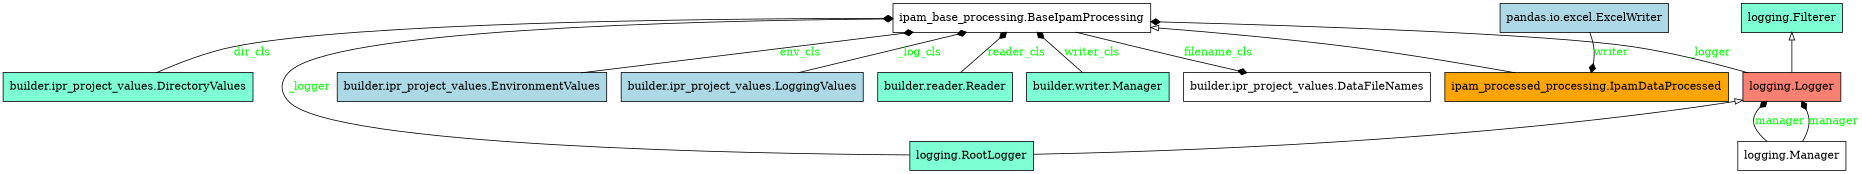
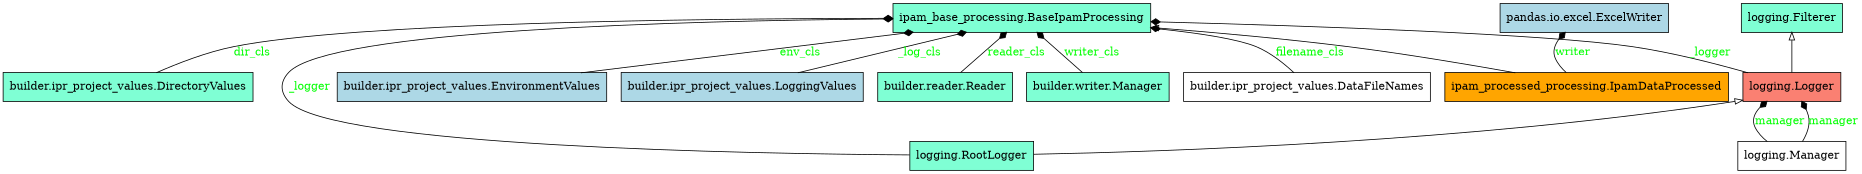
(1022, 18) -> (1022, 18)
(1594, 48) -> (1555, 57)
(1156, 52) -> (1232, 40)
